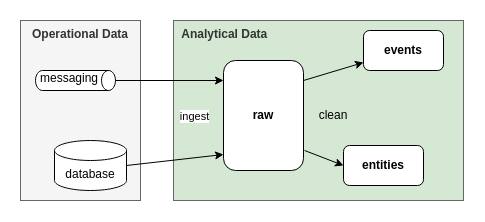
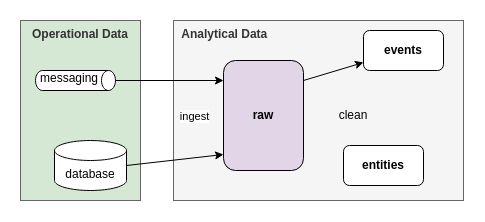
(81, 35) -> (81, 35)
(319, 111) -> (319, 111)
(264, 116) -> (264, 116)
(334, 116) -> (354, 116)
(321, 157) -> none
